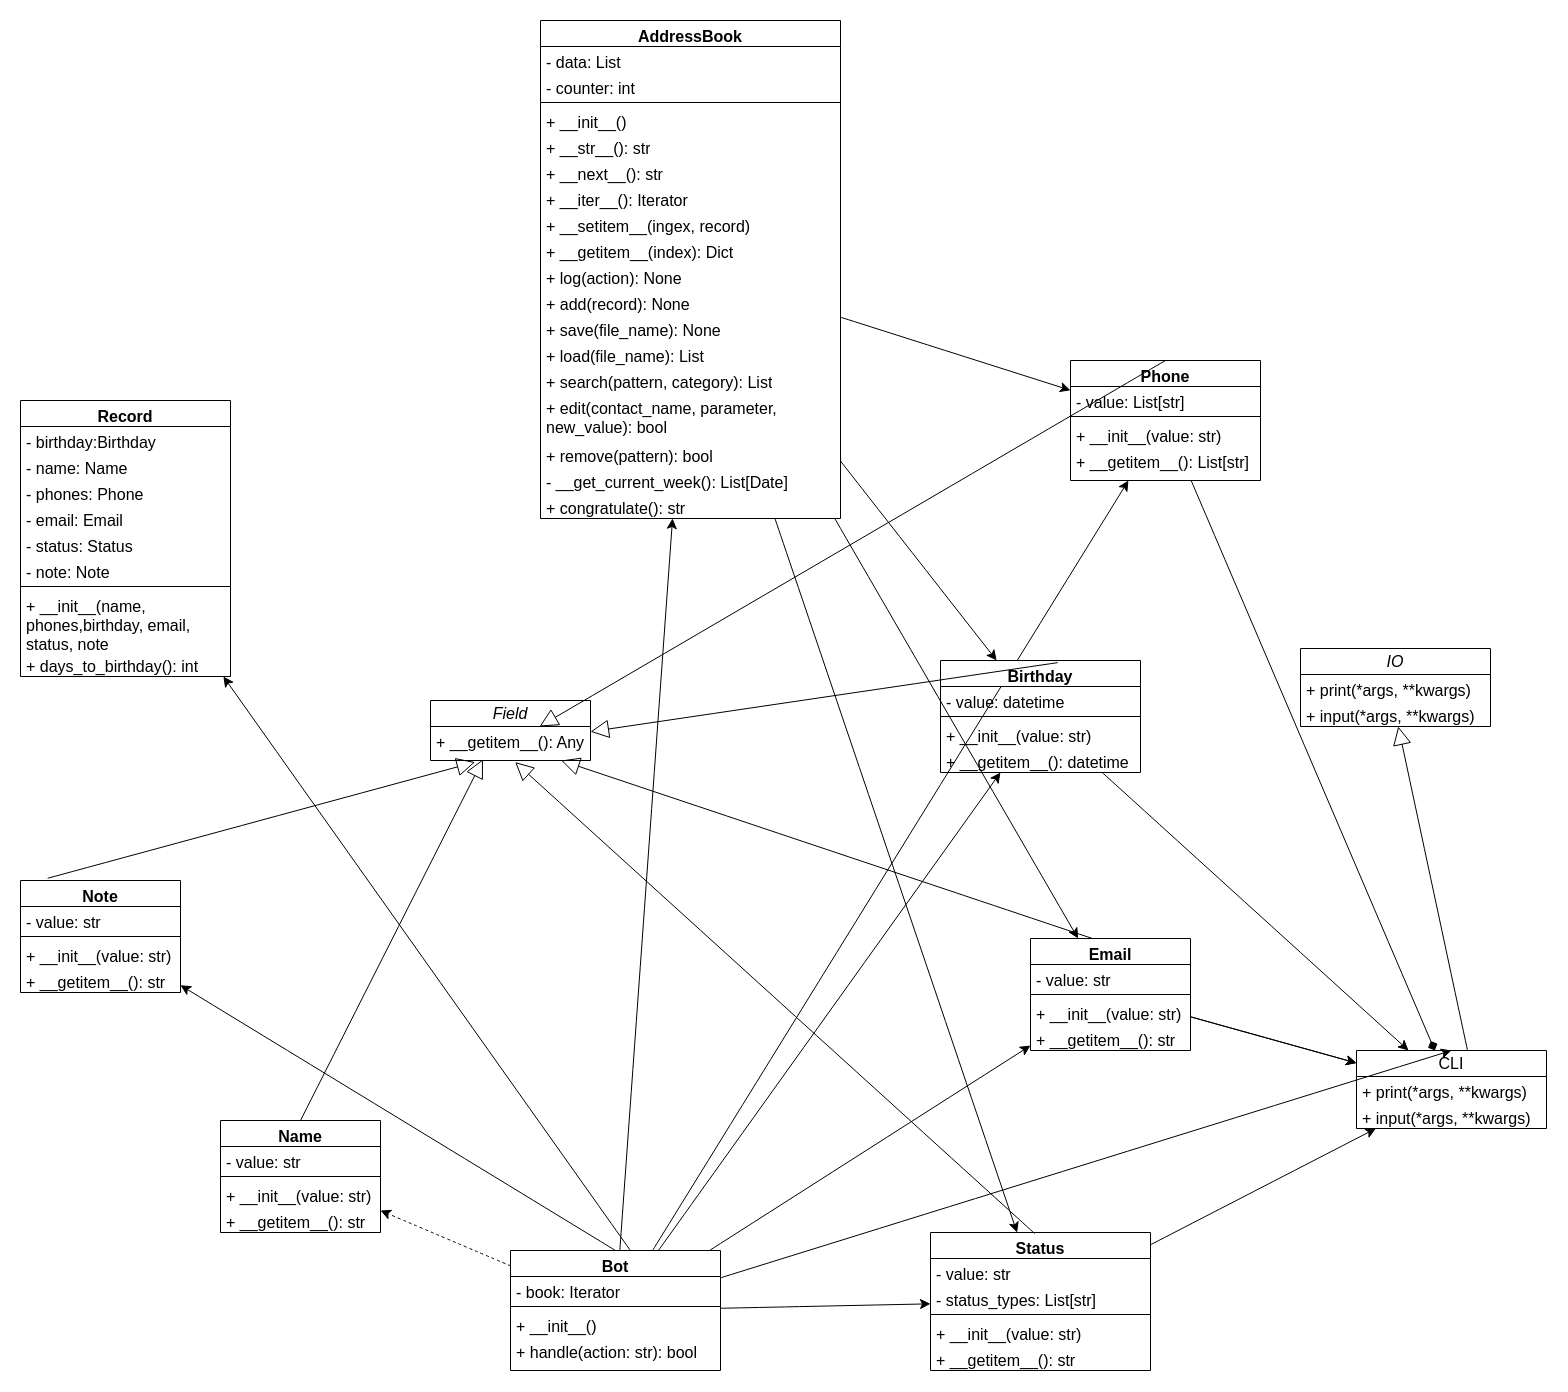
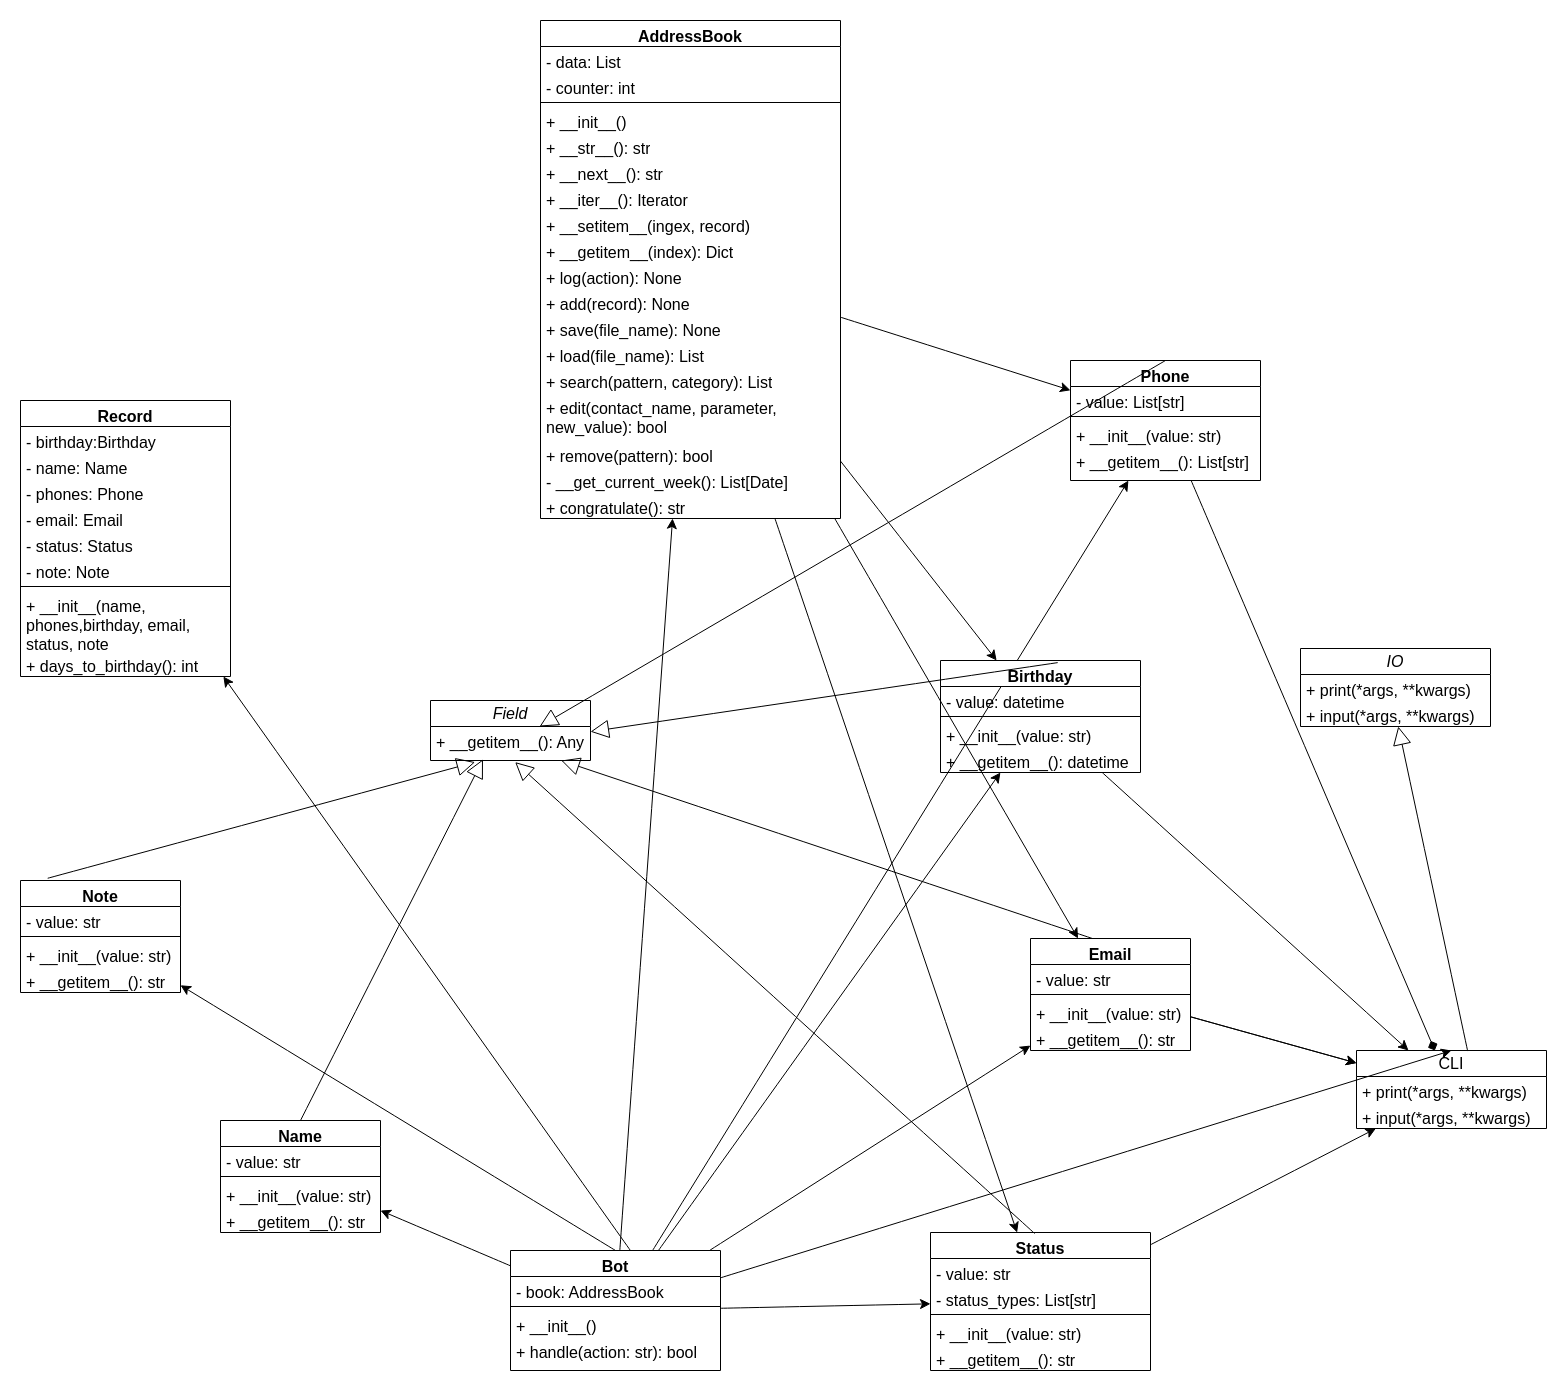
(449, 1239) -> (449, 1239)
(582, 1293) -> (595, 1293)
